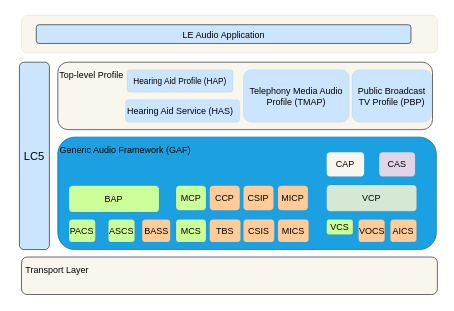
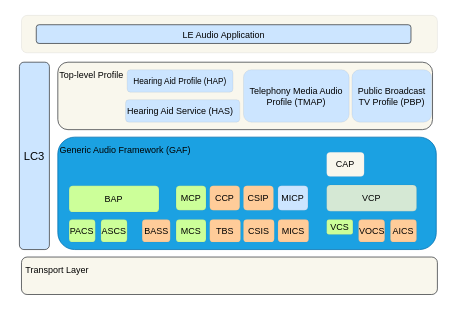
(34, 156) -> (34, 156)
(397, 164) -> none
(293, 198) -> (293, 198)
(121, 231) -> (114, 231)
